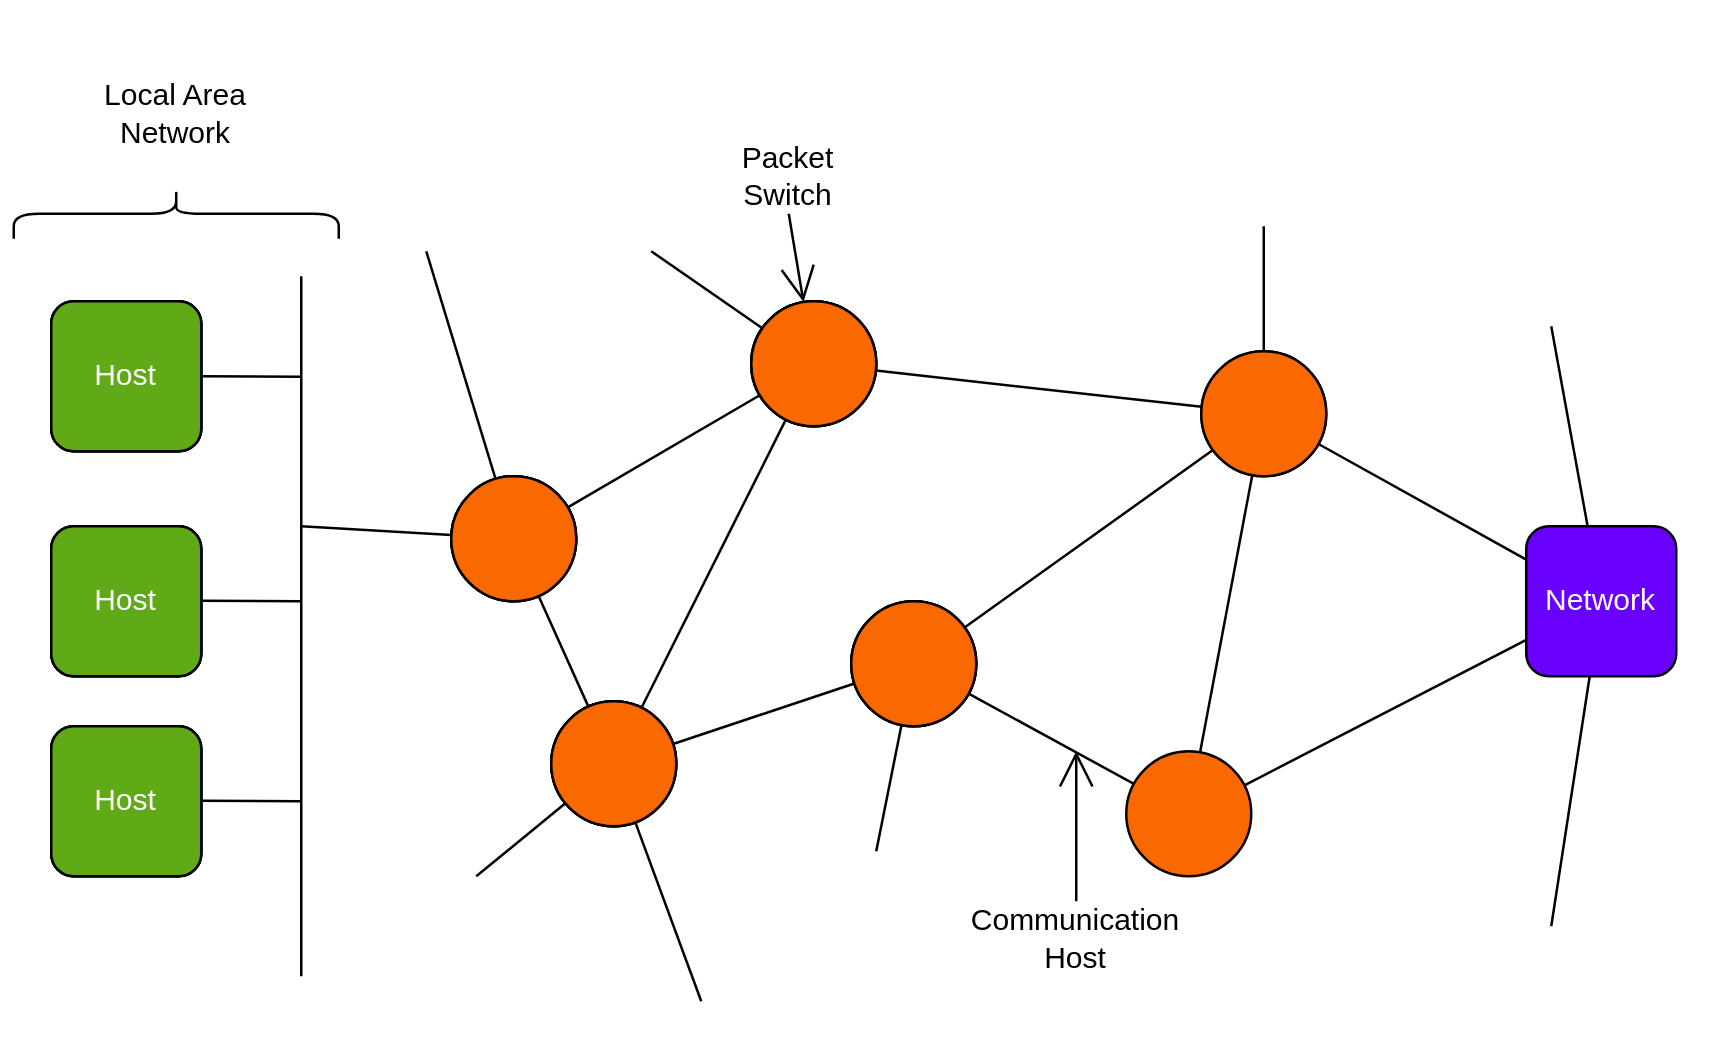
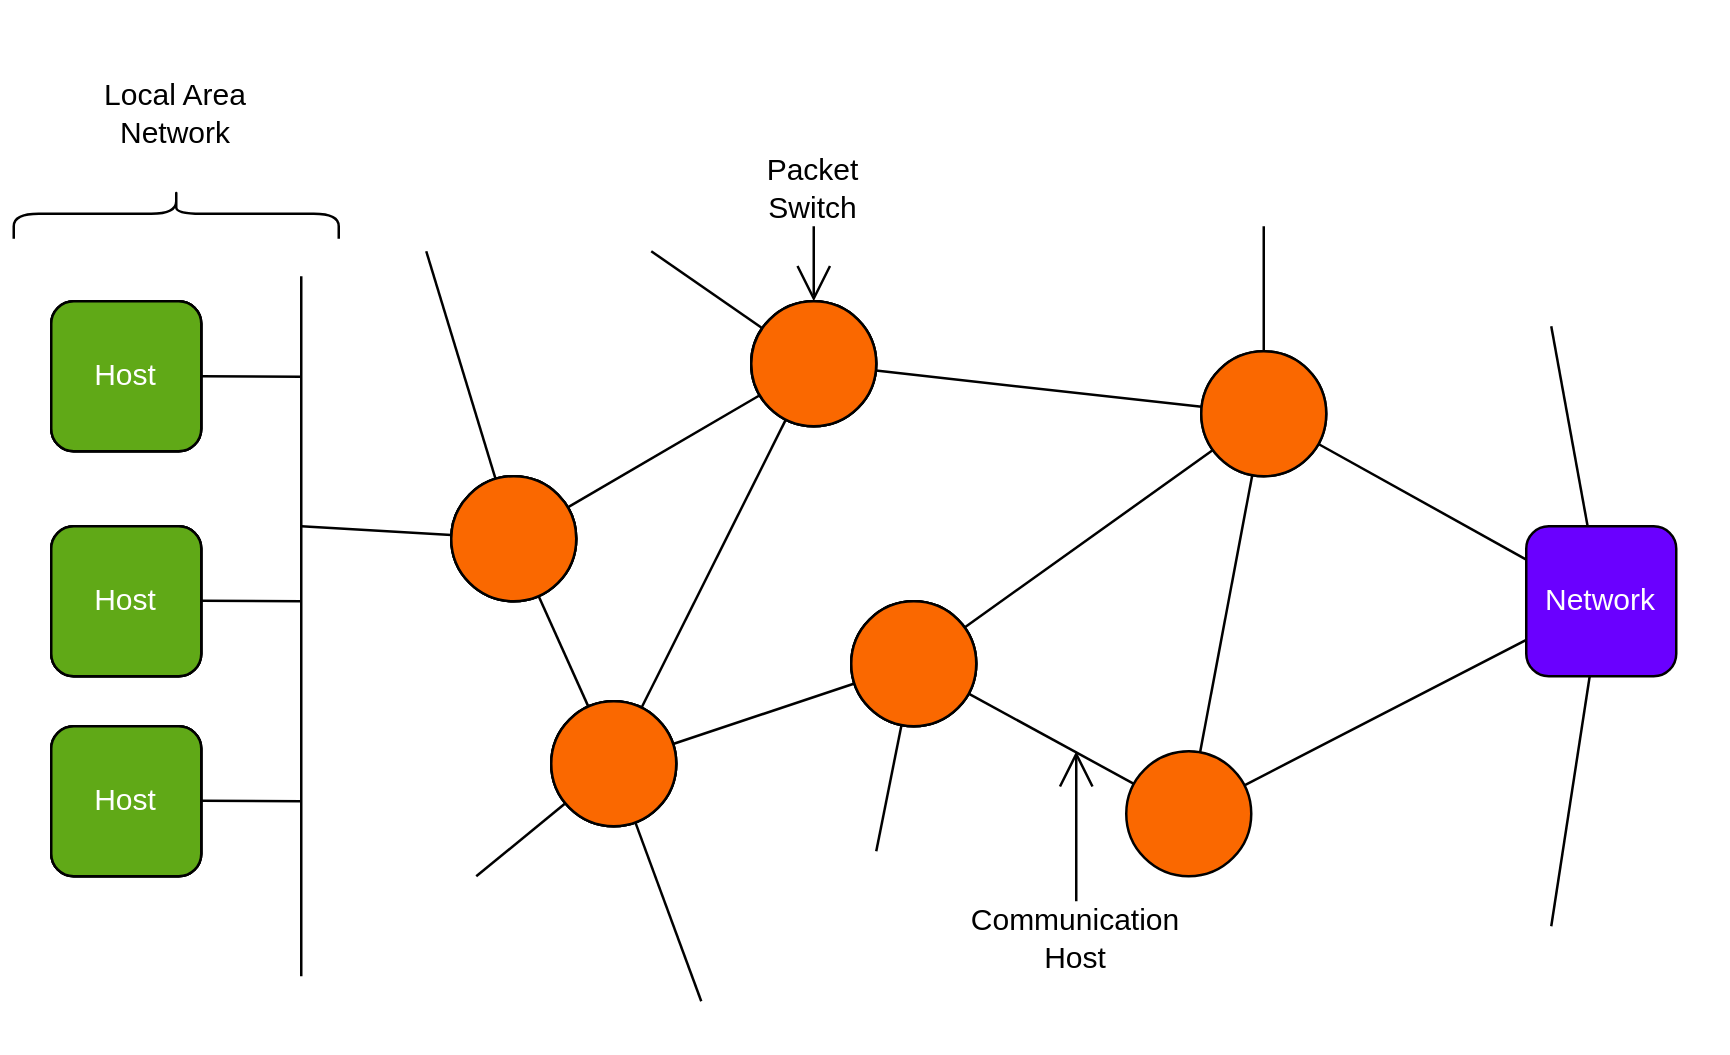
(789, 176) -> (814, 189)
